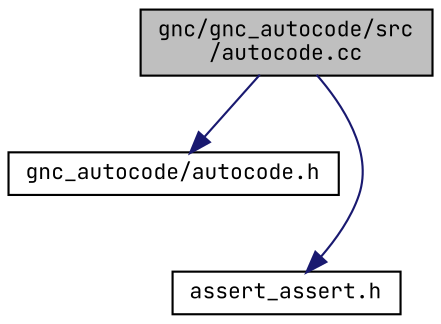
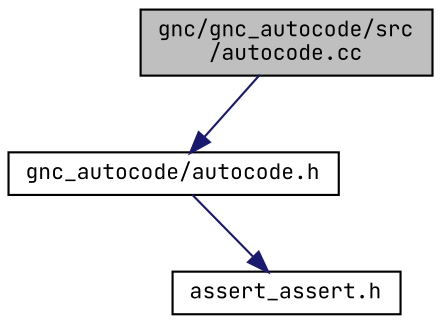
(362, 165) -> (223, 226)
